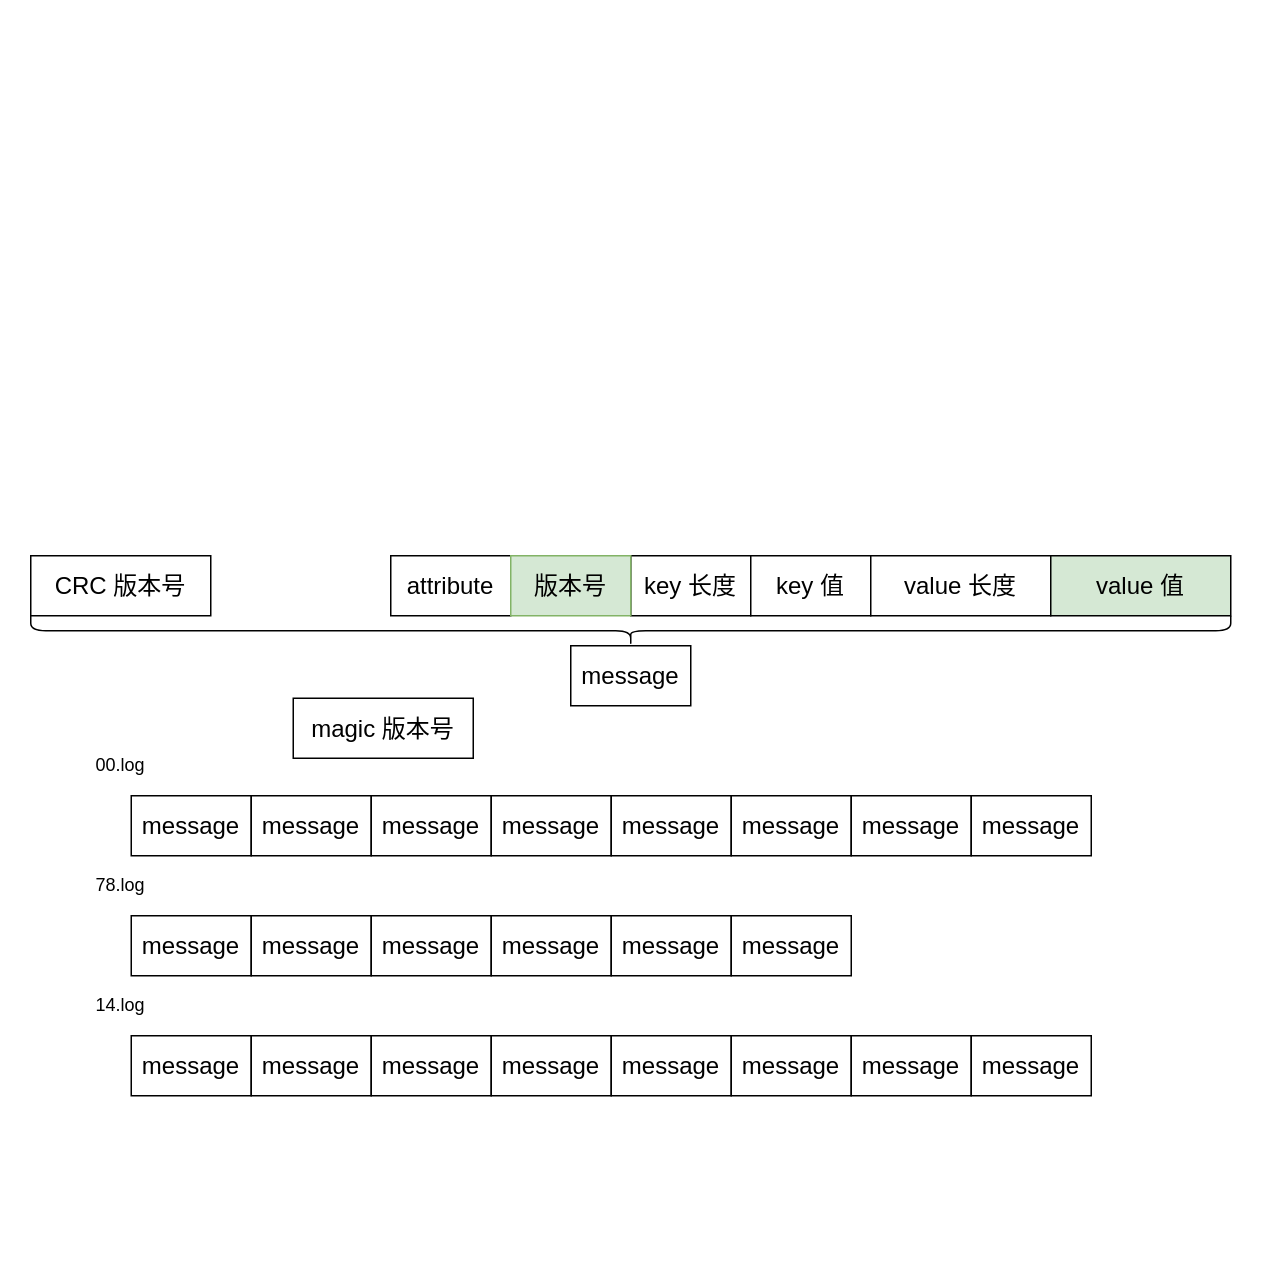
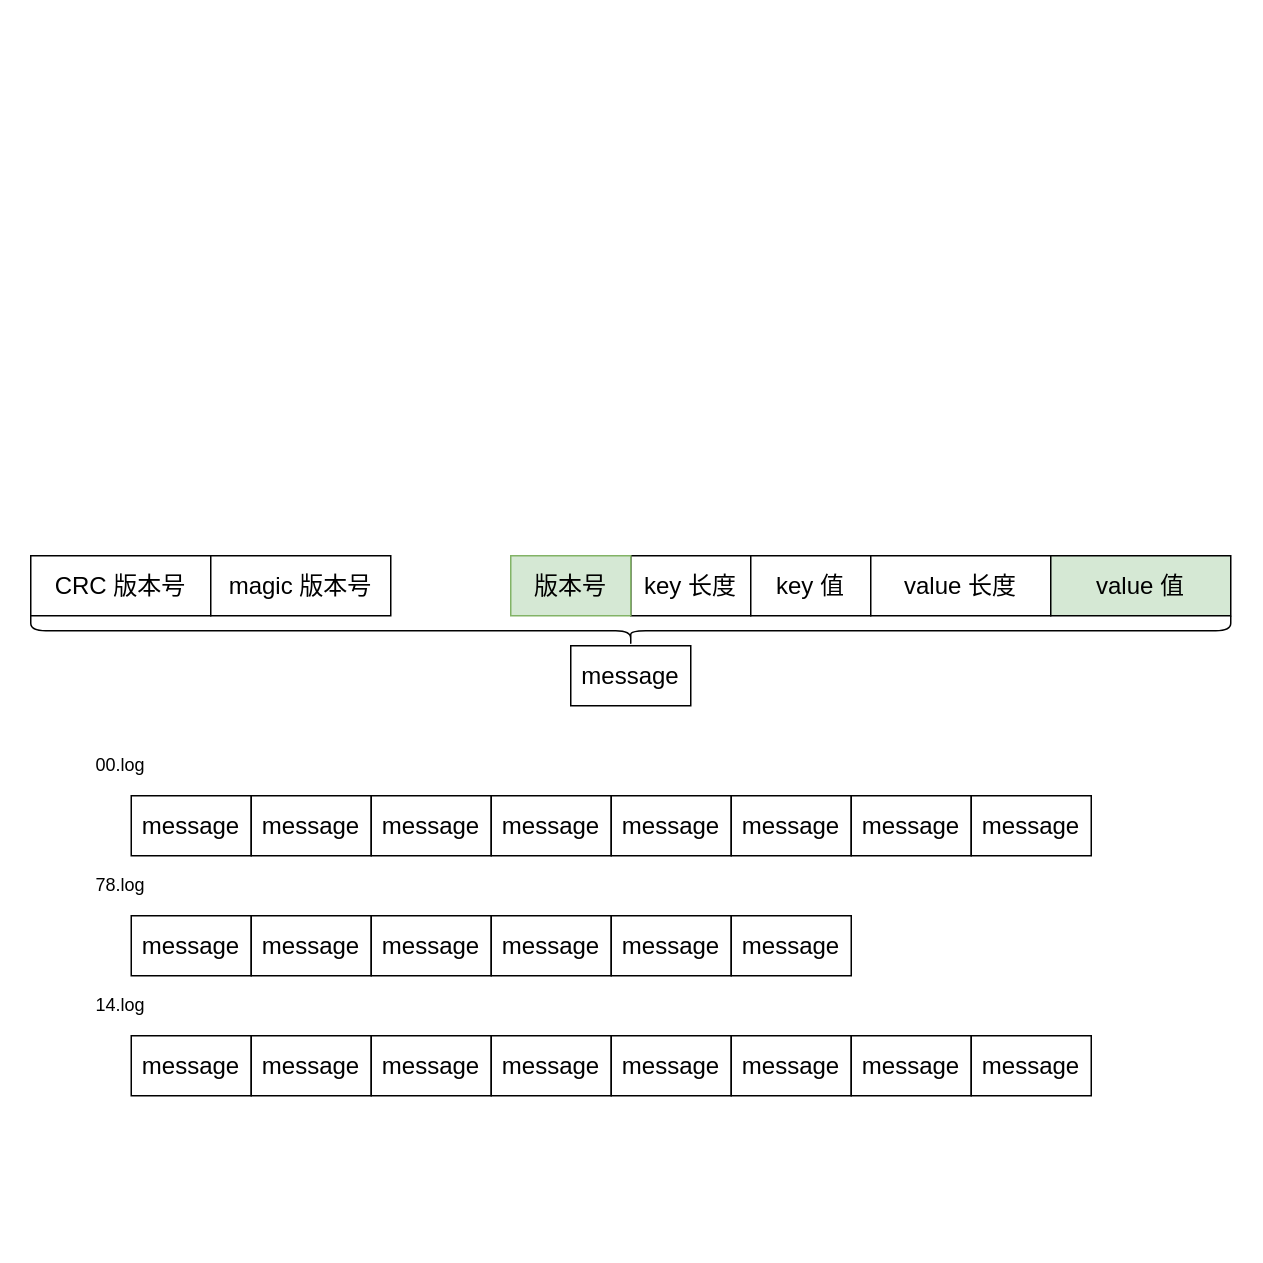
(451, 586) -> none
(383, 728) -> (301, 586)
